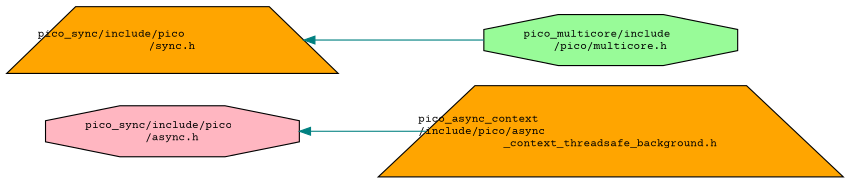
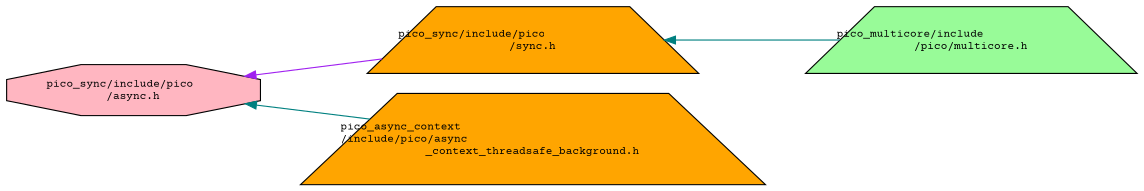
(611, 40) -> (971, 40)
none -> (319, 67)
